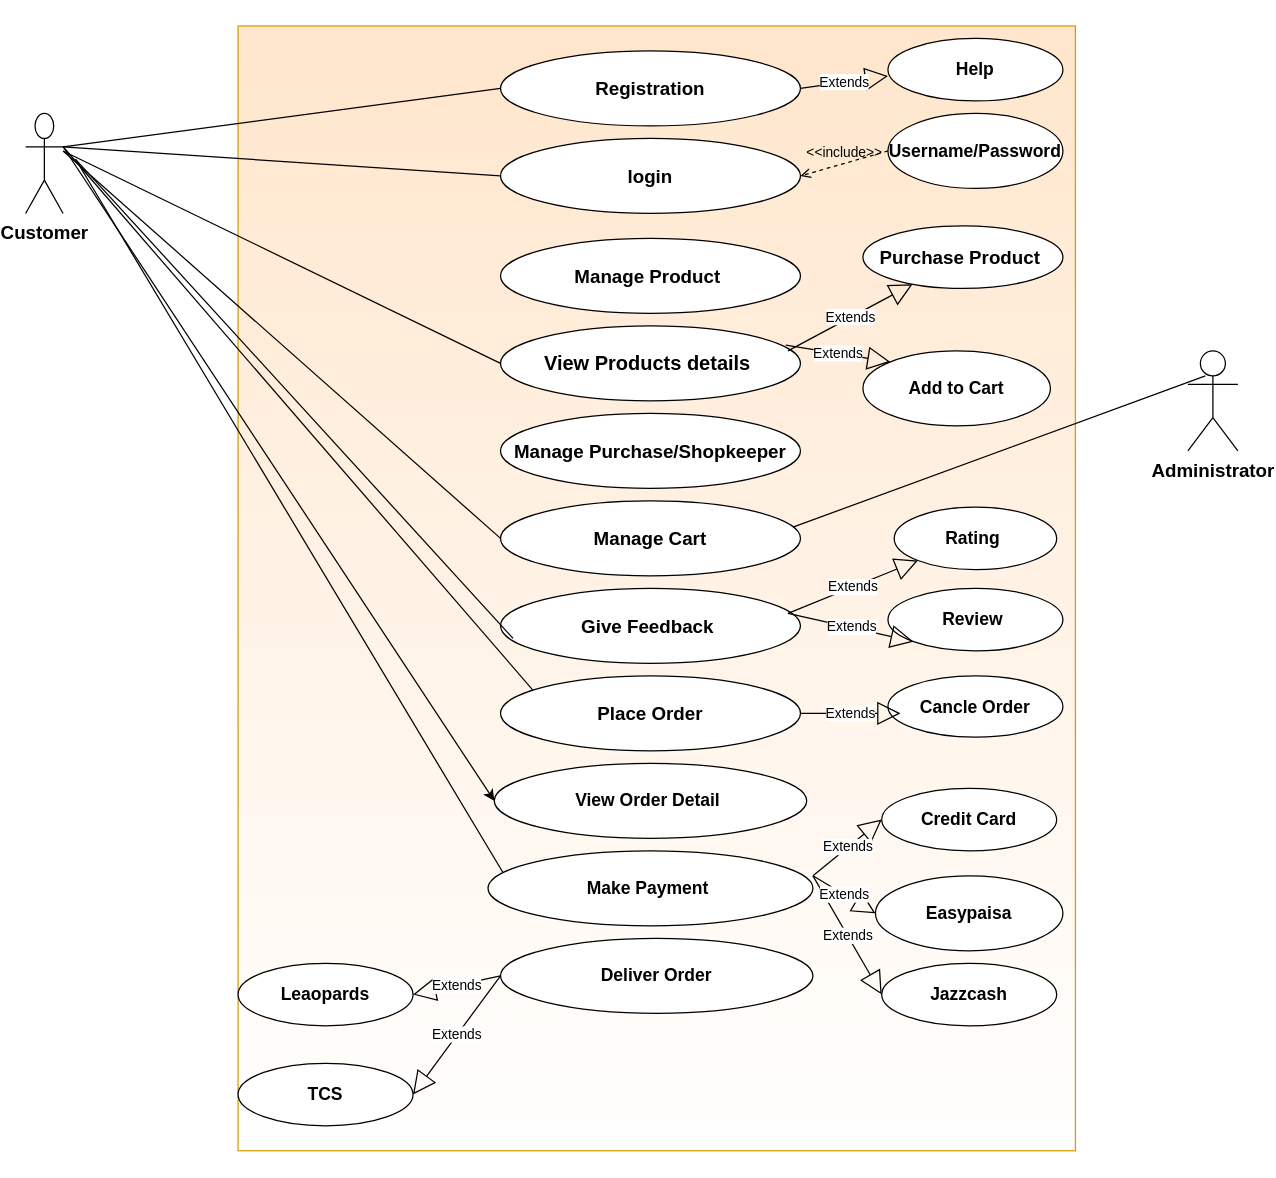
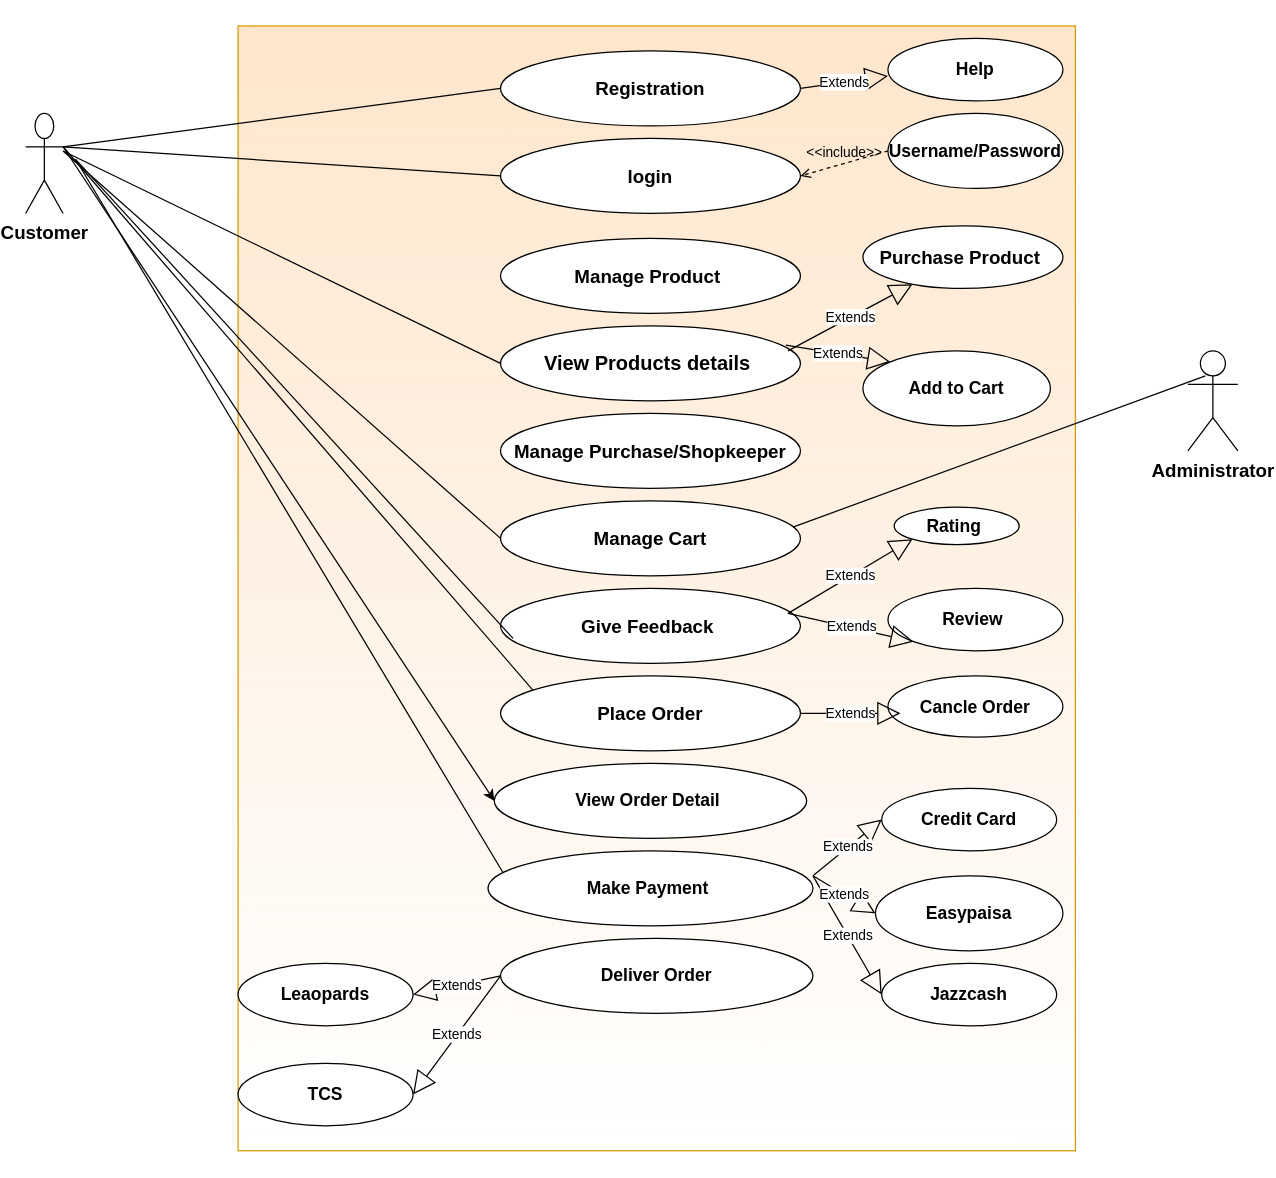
(976, 538) -> (957, 526)
